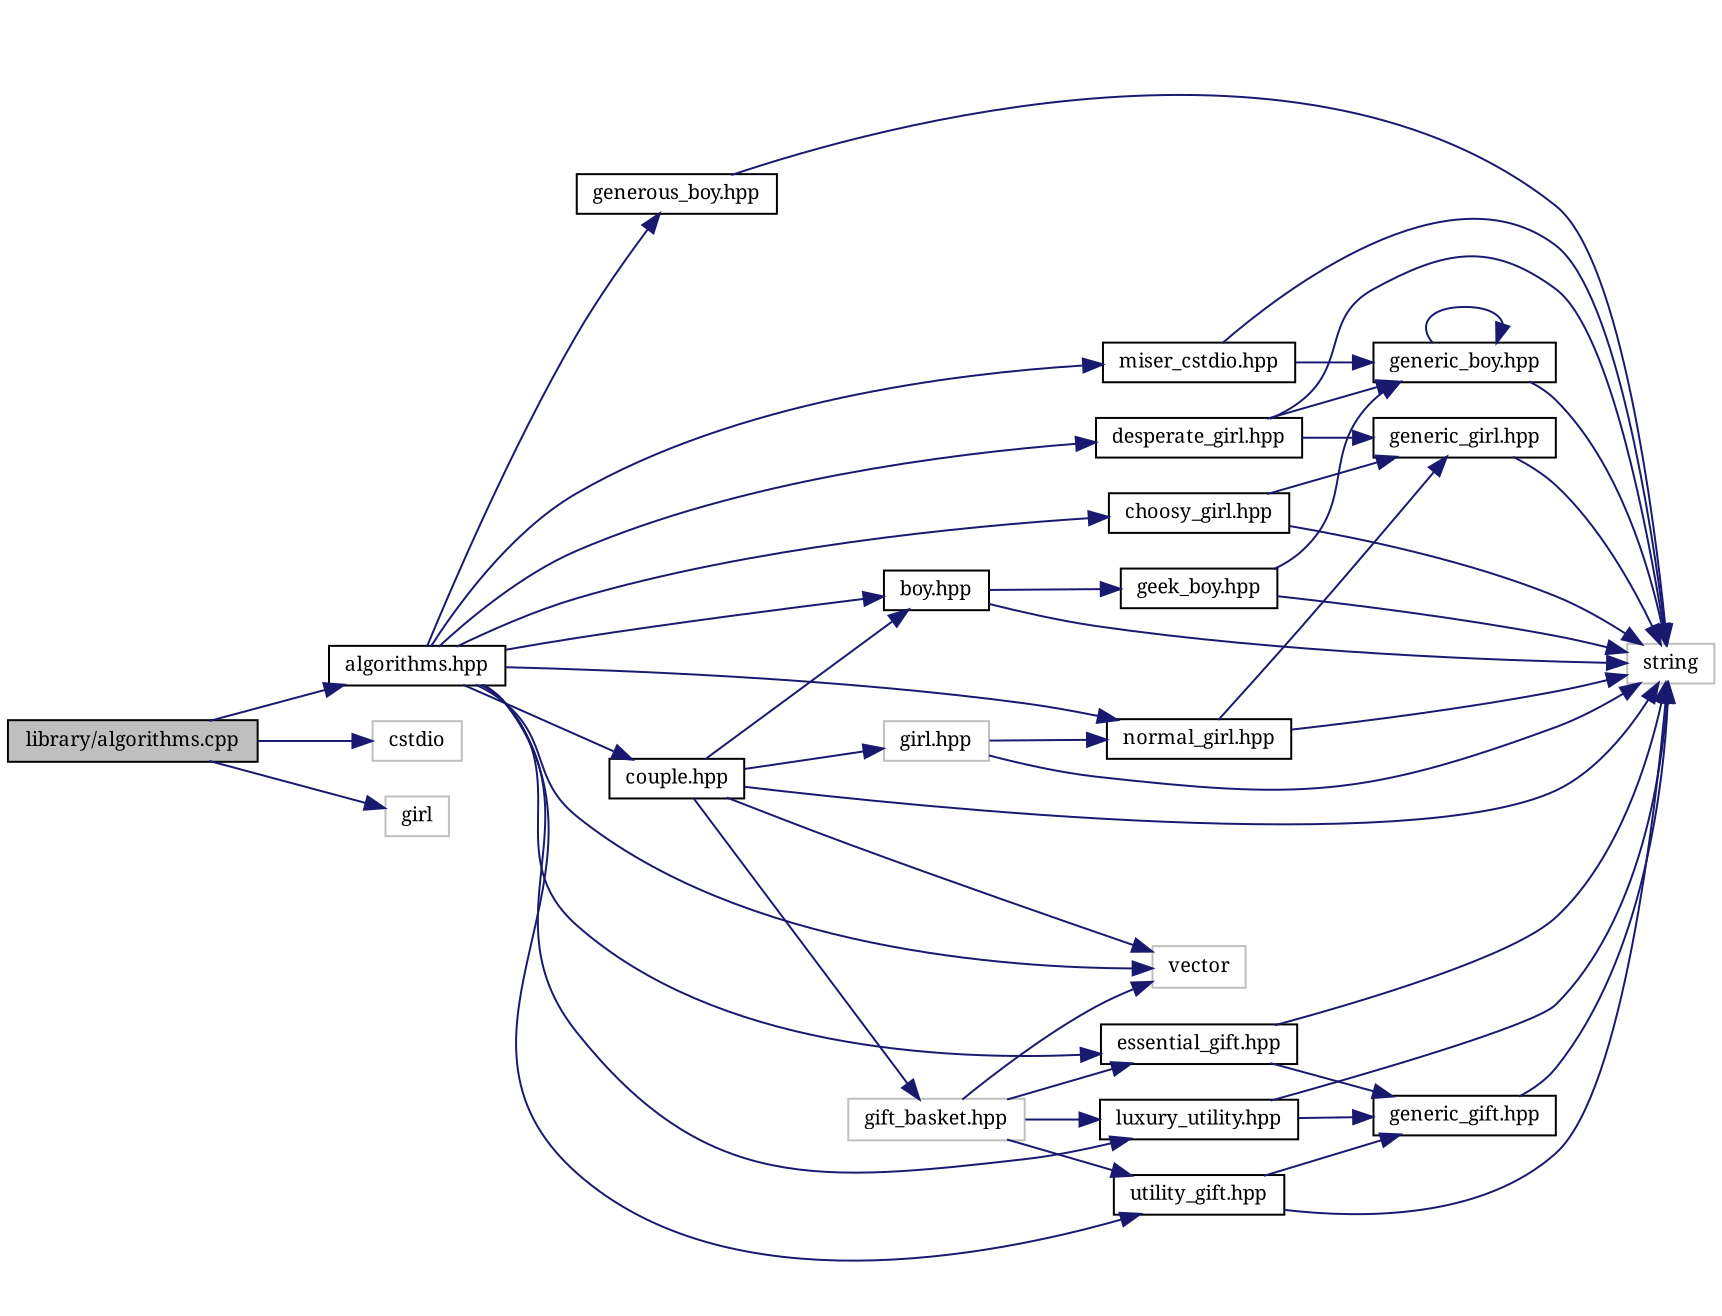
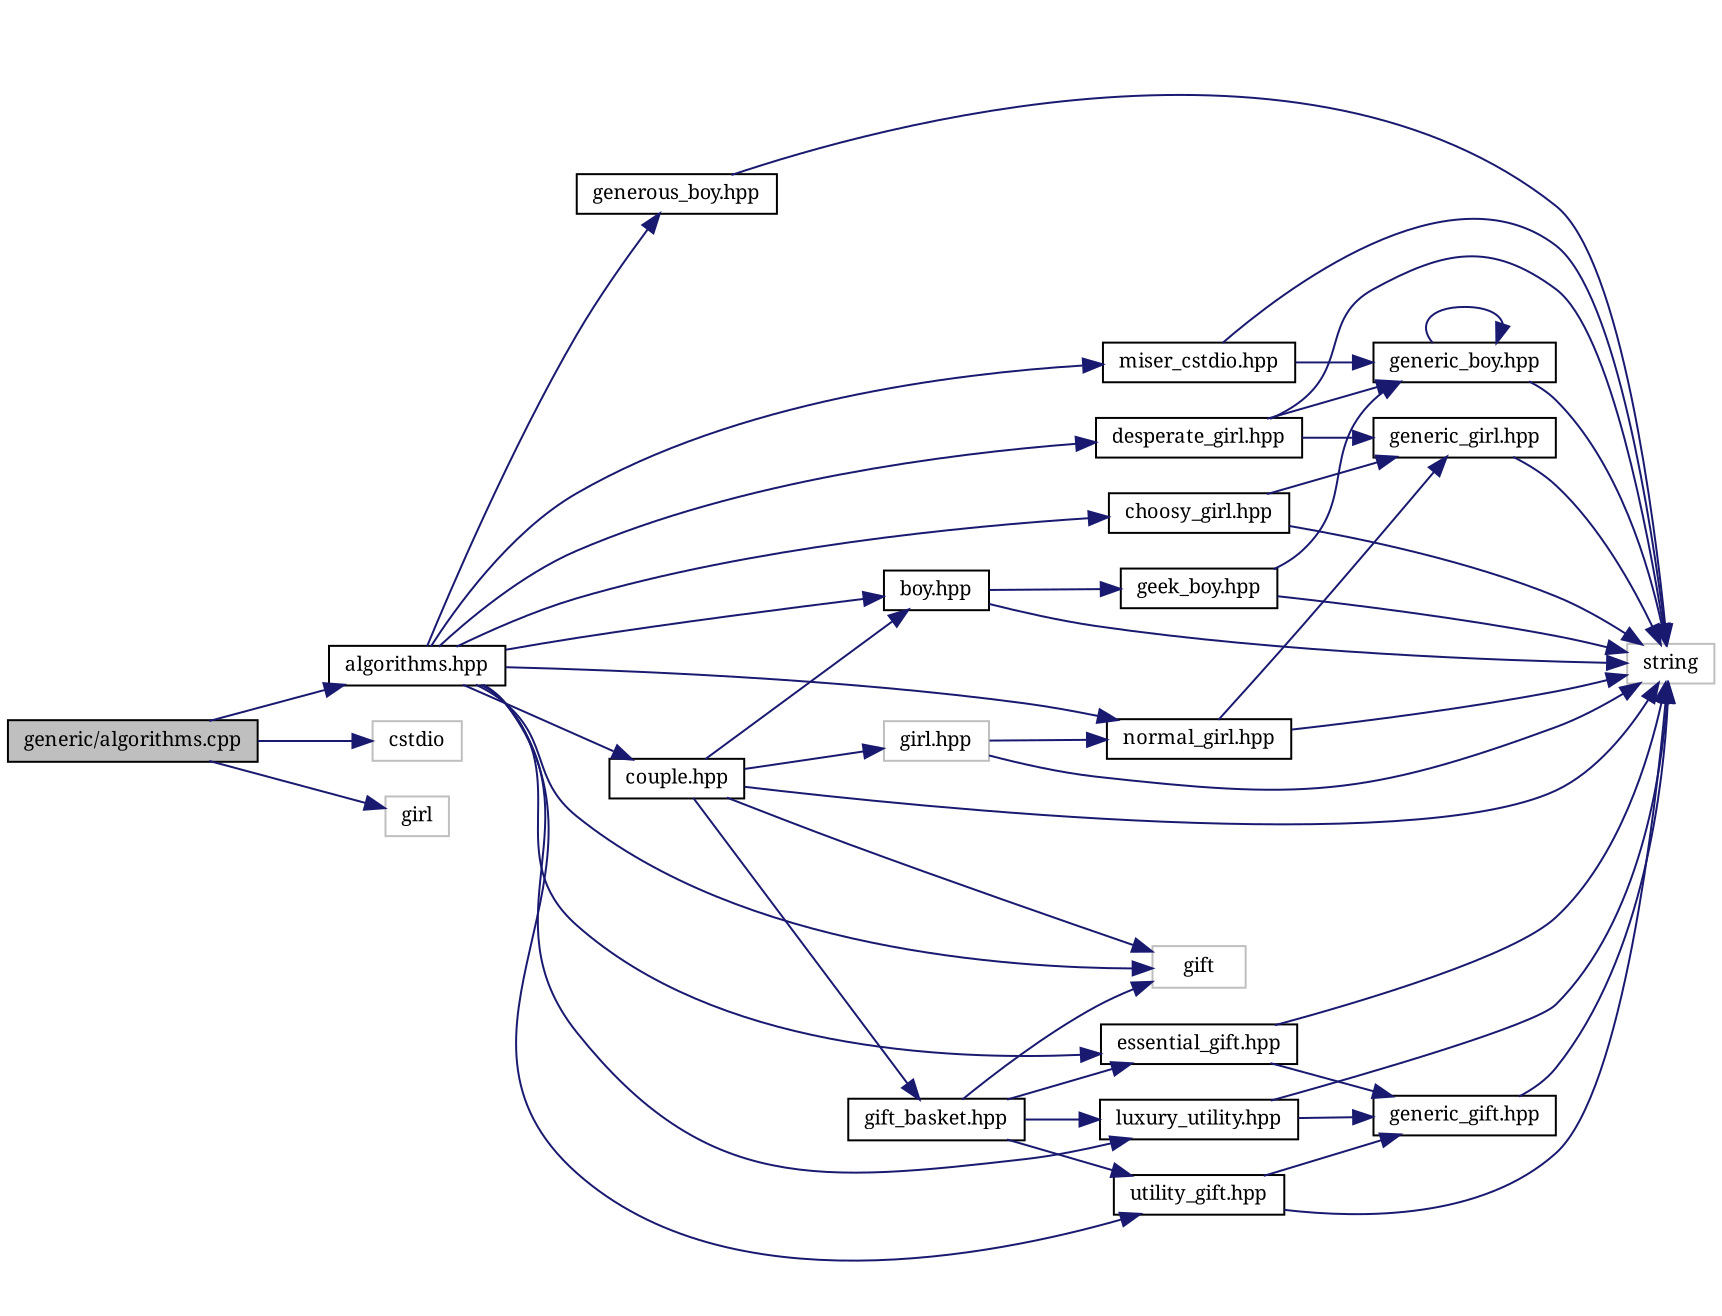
(133, 741) -> (133, 741)
(1199, 967) -> (1199, 967)
(936, 1120) -> (936, 1120)
